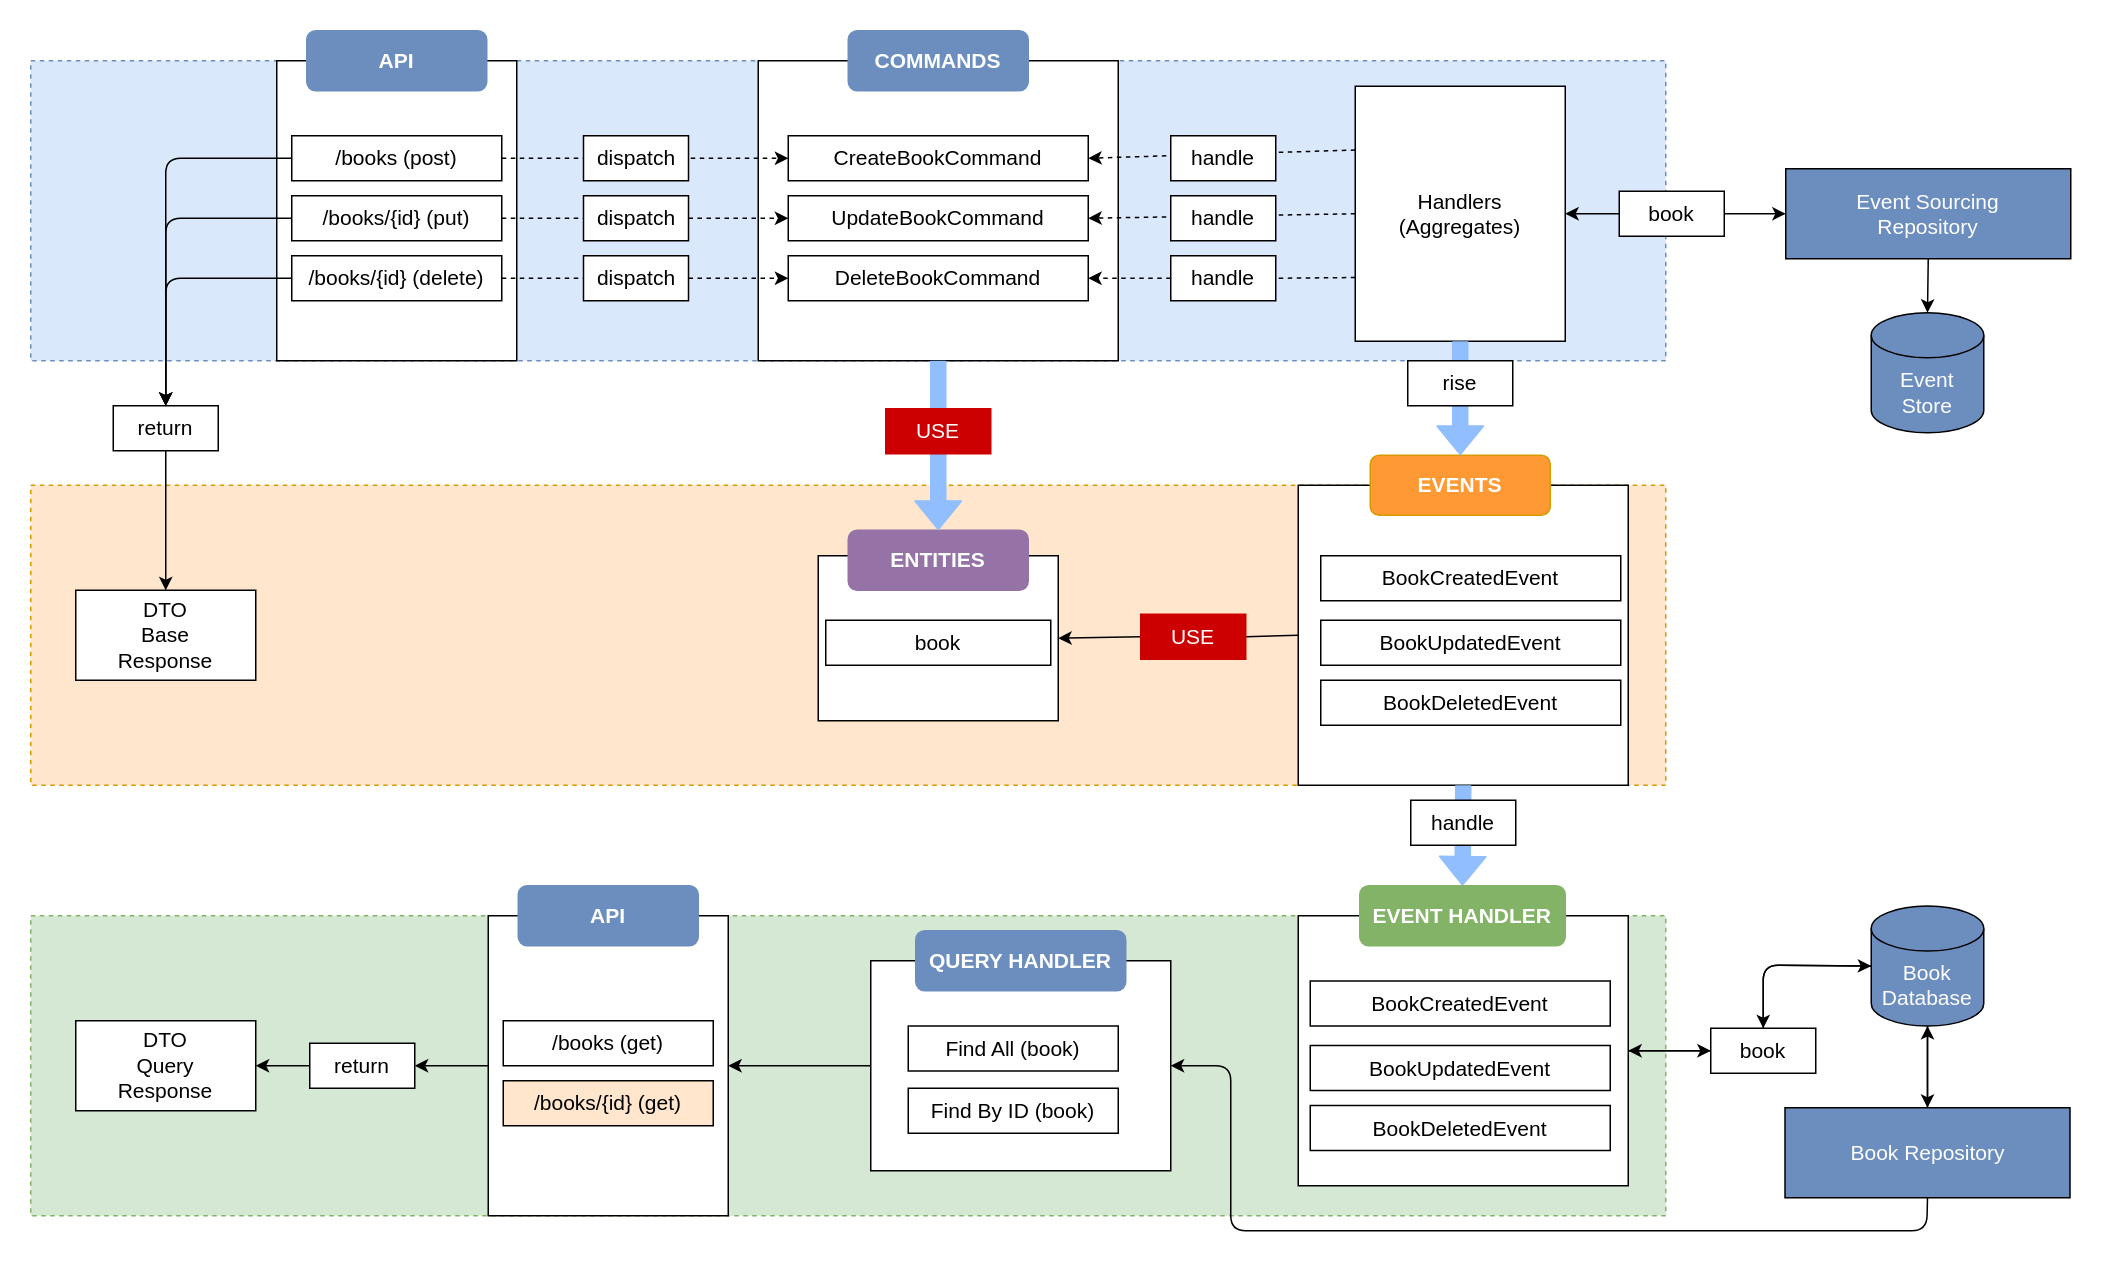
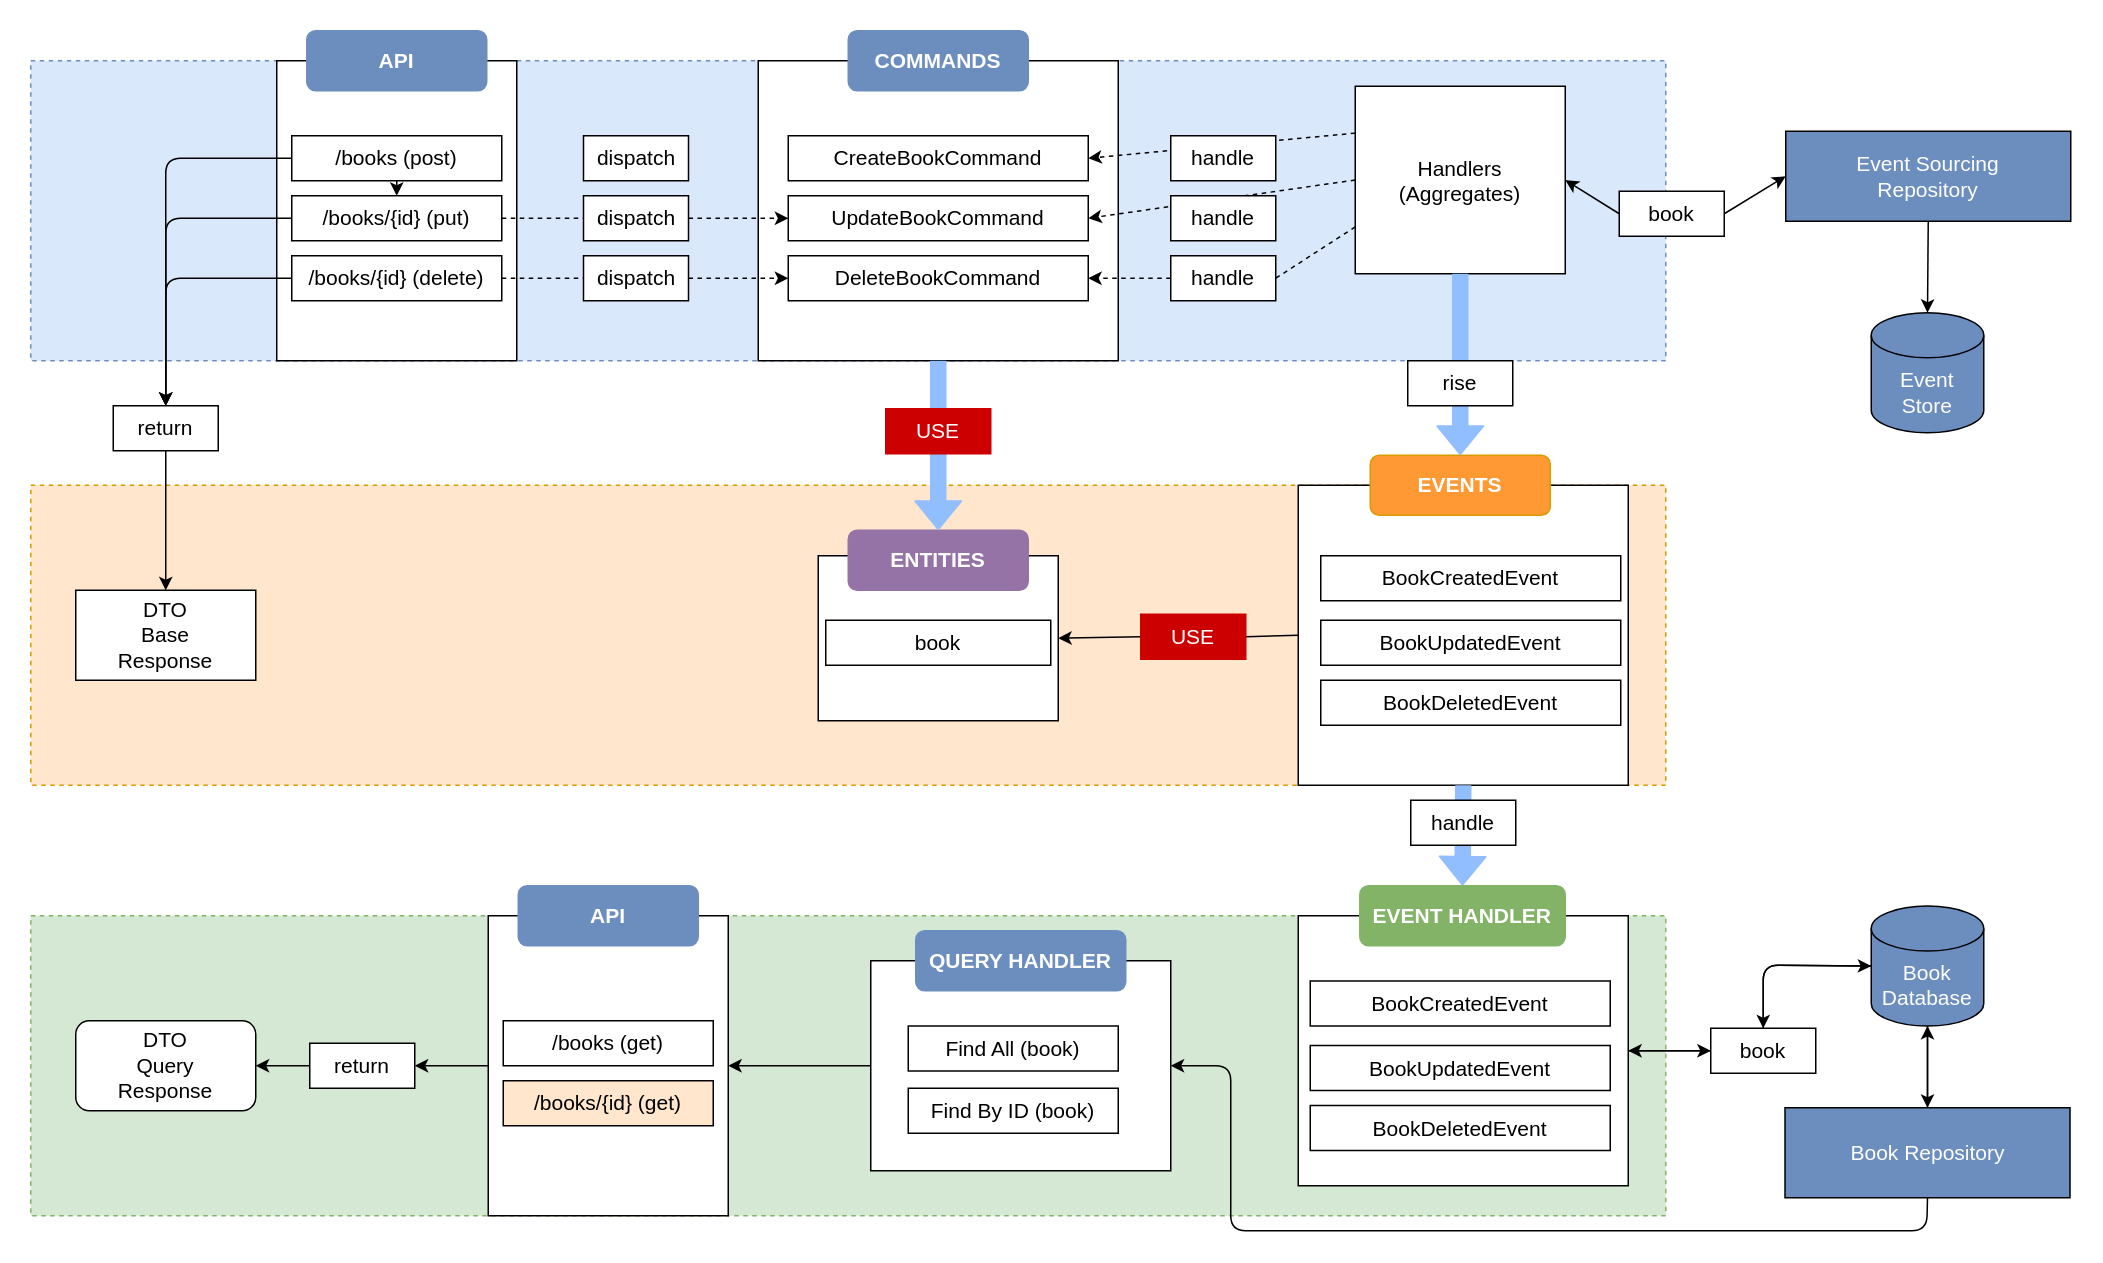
(734, 158) -> (397, 183)
(1460, 214) -> (1460, 180)
(1928, 214) -> (1928, 176)
(166, 1066) -> (166, 1066)
